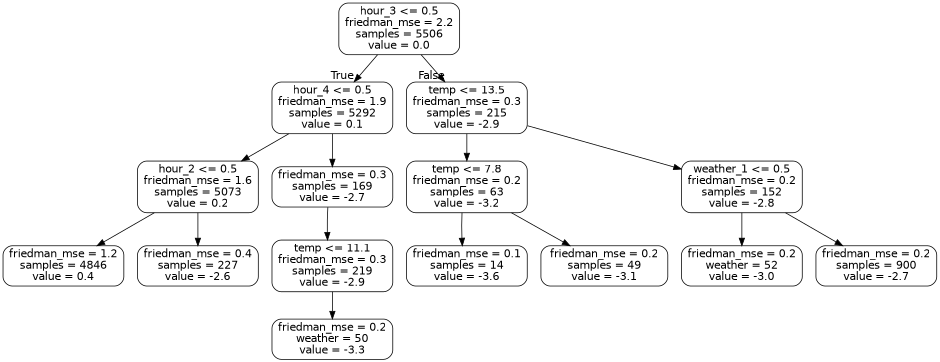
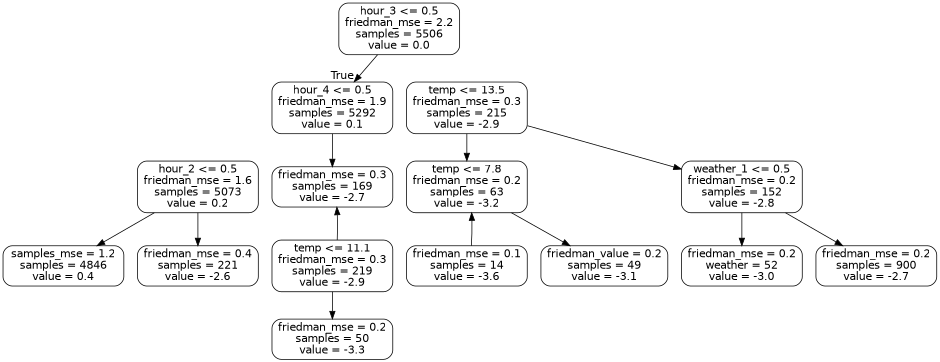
(430, 65) -> none
(269, 145) -> none
(327, 220) -> (338, 228)
(462, 225) -> (472, 233)
(63, 266) -> (63, 266)
(198, 266) -> (198, 266)
(604, 266) -> (604, 266)
(332, 339) -> (332, 339)
